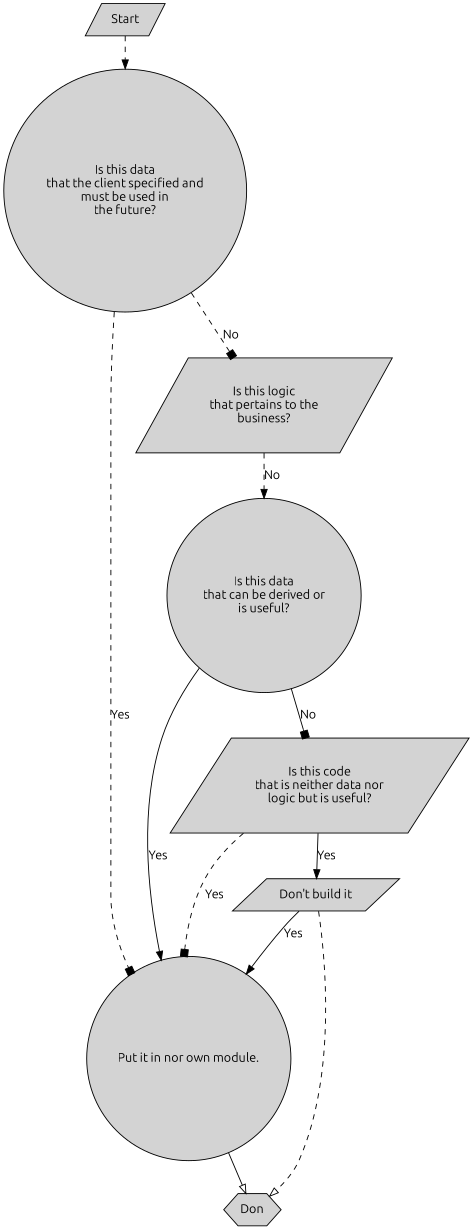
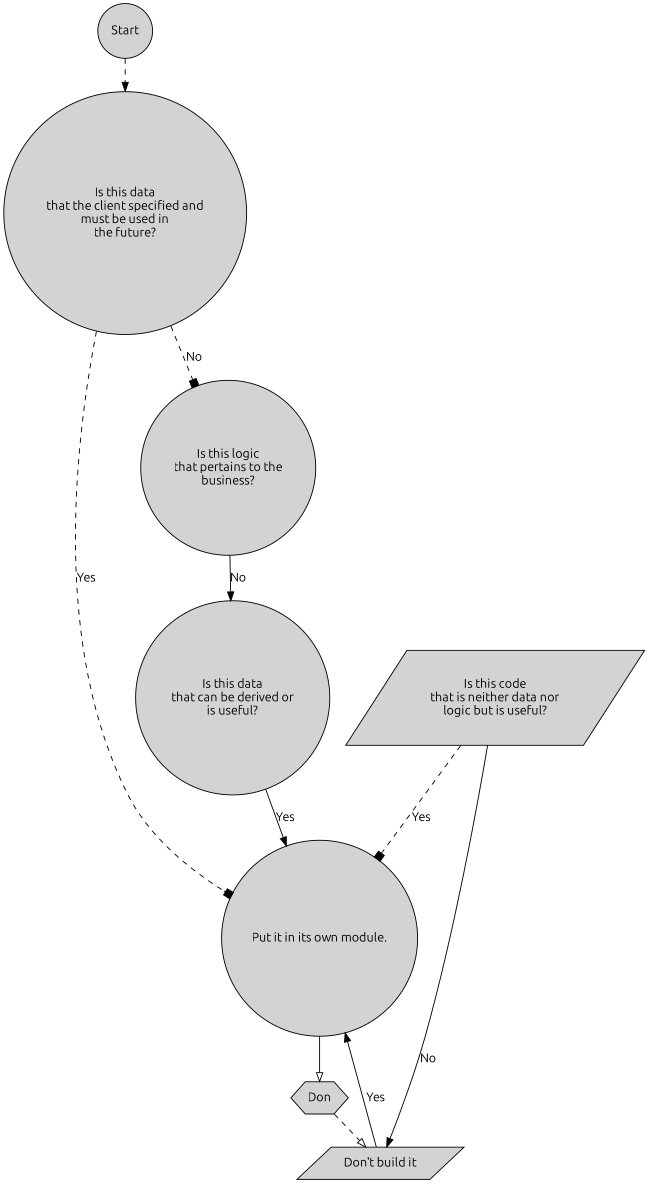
(125, 20) -> (125, 31)
(264, 405) -> (228, 468)
(264, 471) -> (230, 573)
(297, 709) -> none
(327, 856) -> (428, 1059)
(324, 1056) -> (347, 1127)
(189, 1059) -> (320, 938)
